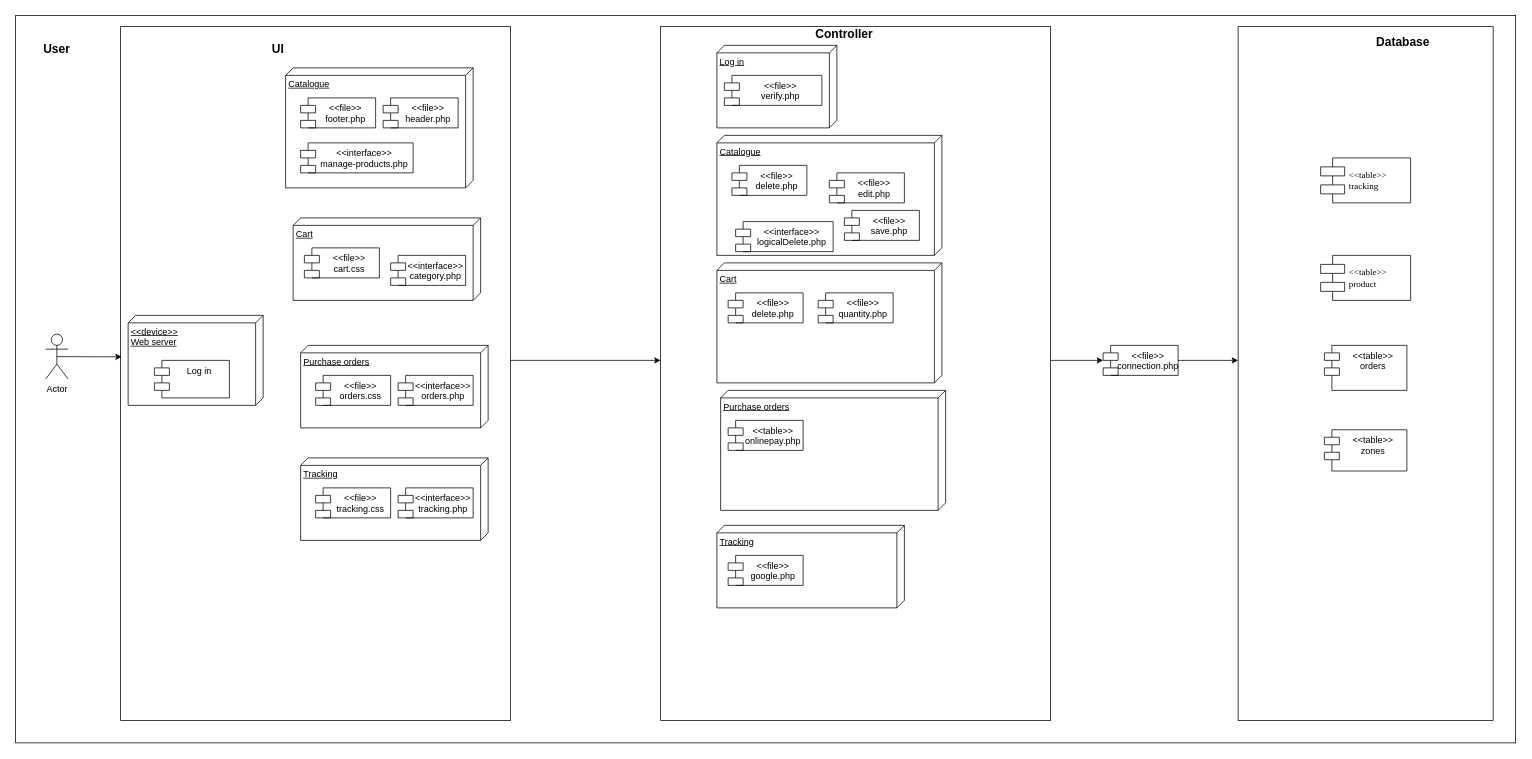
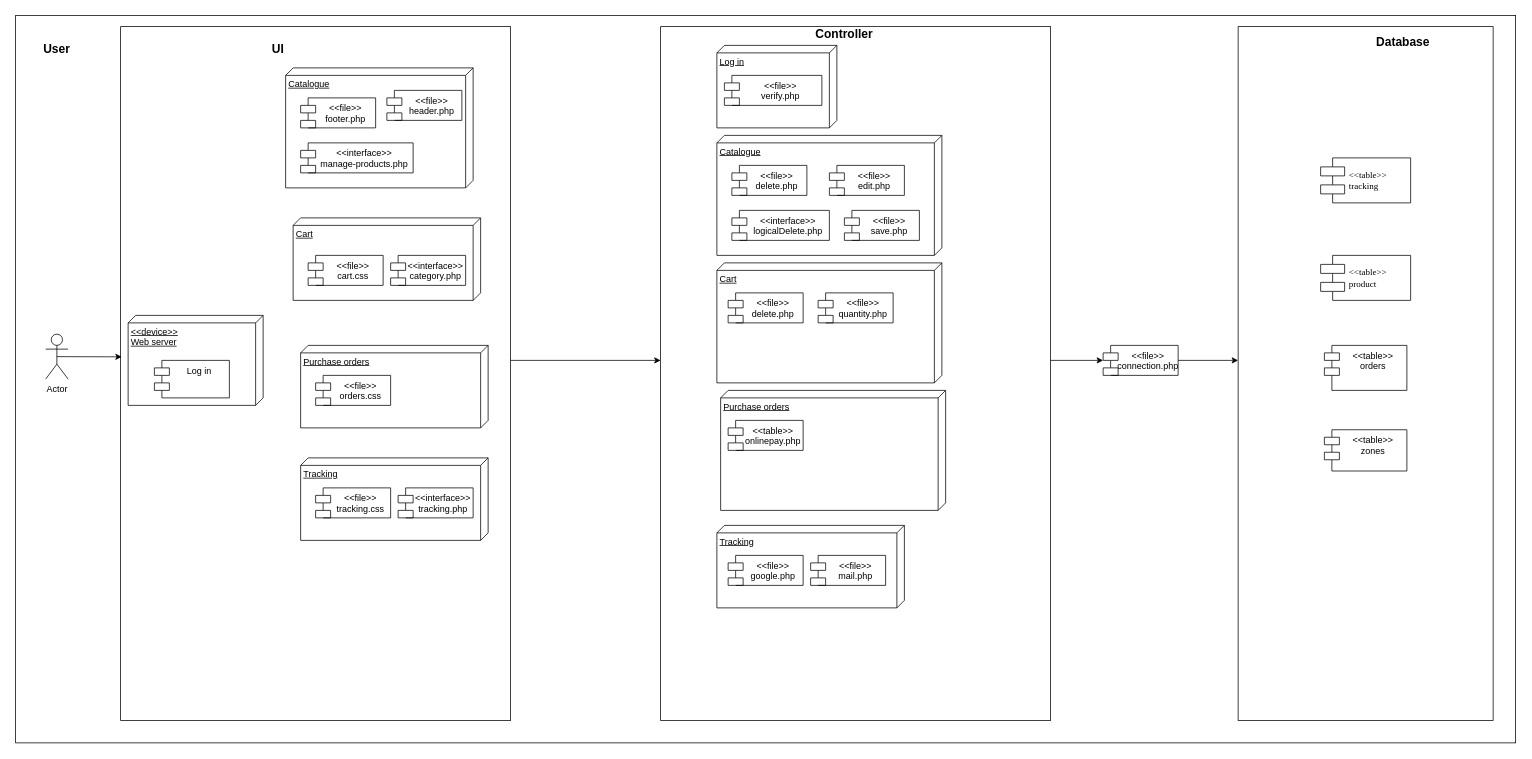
(420, 113) -> (424, 105)
(867, 188) -> (867, 180)
(784, 237) -> (780, 225)
(342, 263) -> (345, 270)
(435, 390) -> none
none -> (848, 570)
